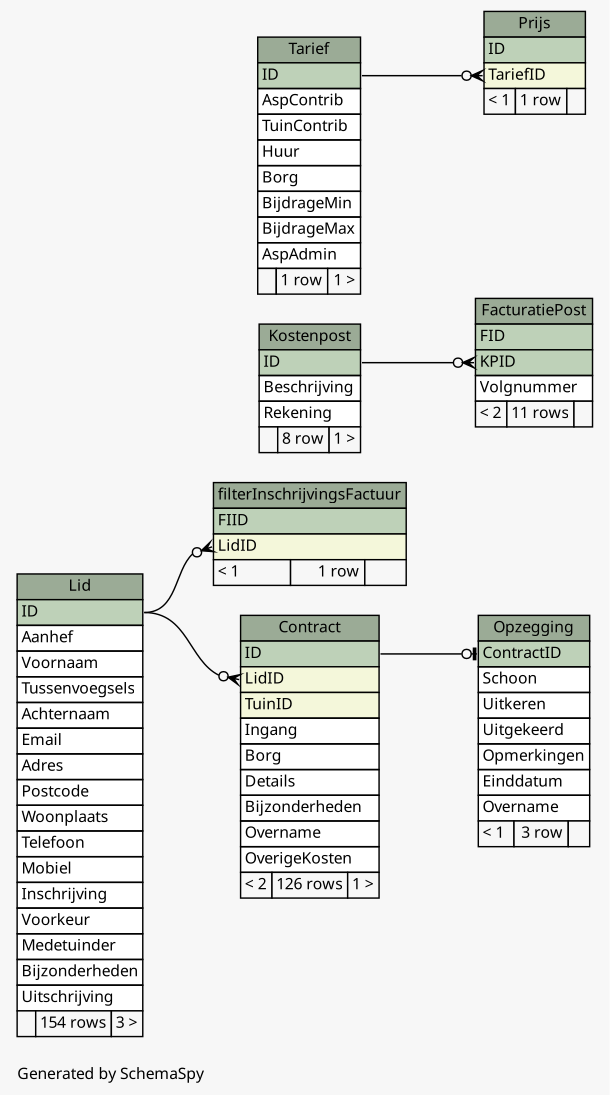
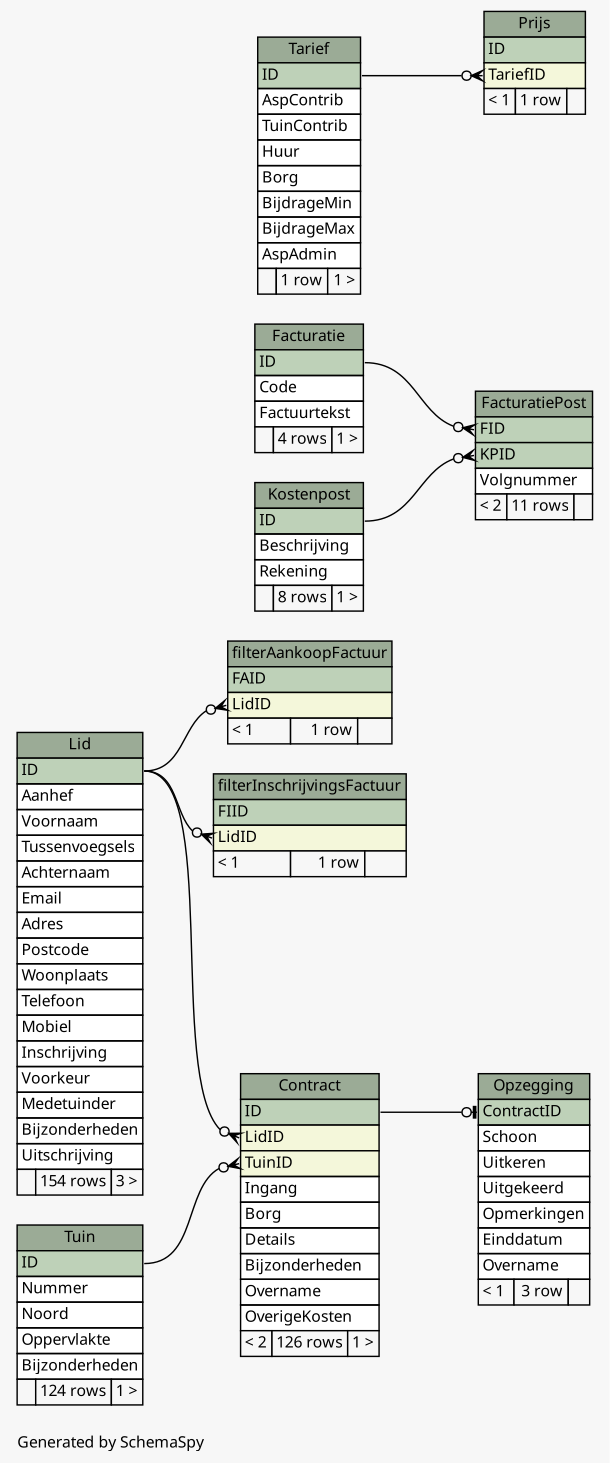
none -> (309, 388)
(303, 439) -> (303, 598)
none -> (309, 692)
none -> (80, 1315)
